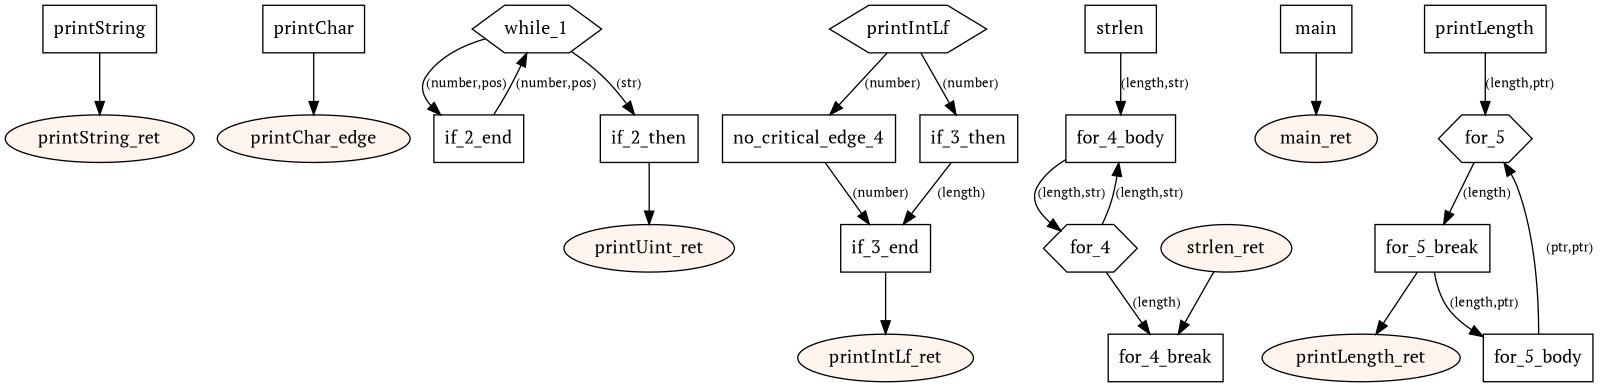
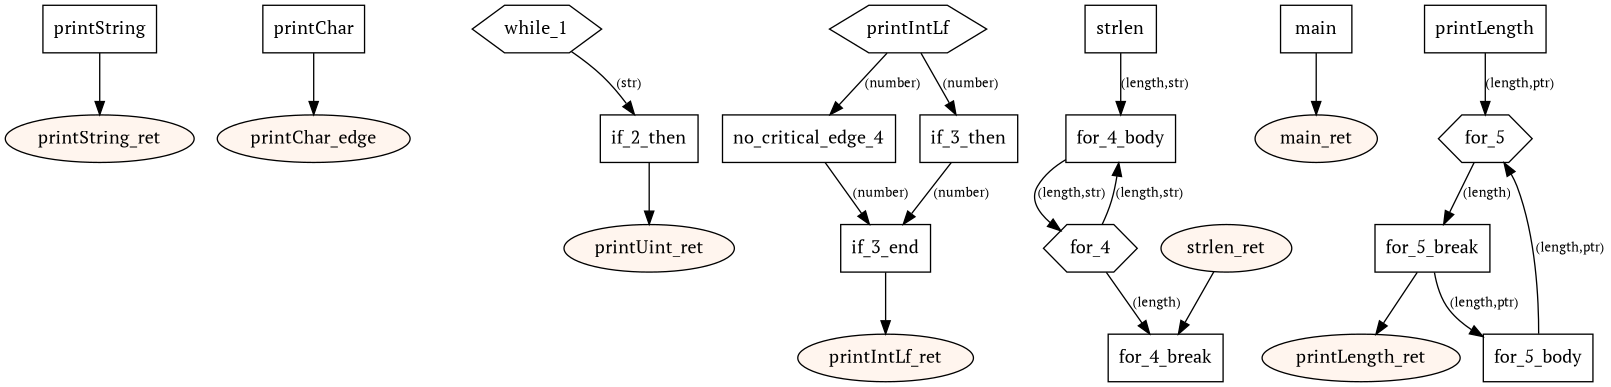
(479, 139) -> none
(962, 194) -> (962, 194)
(1570, 248) -> (1570, 248)
